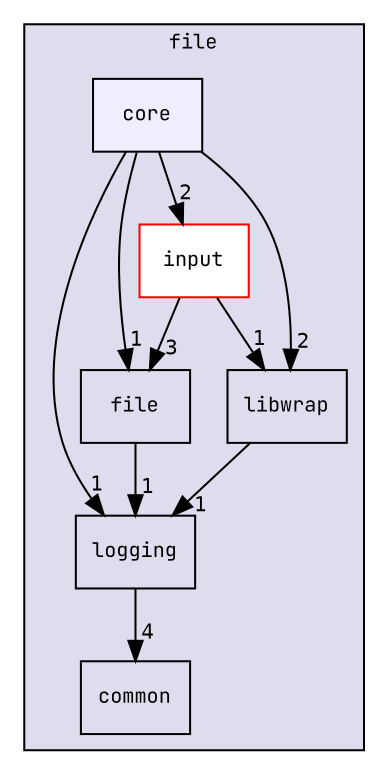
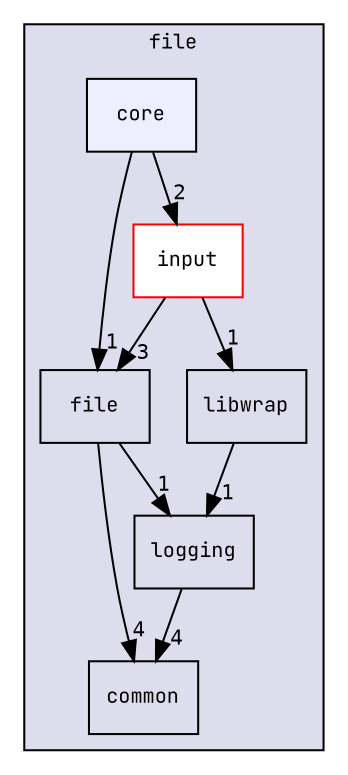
(273, 238) -> none
(59, 323) -> none
none -> (110, 543)
